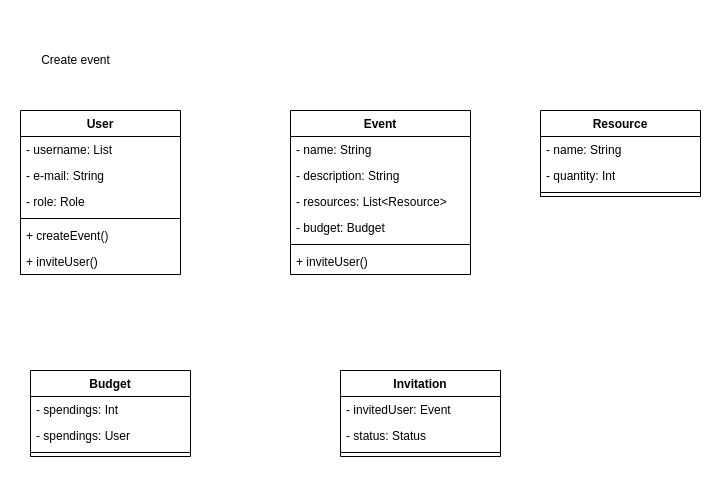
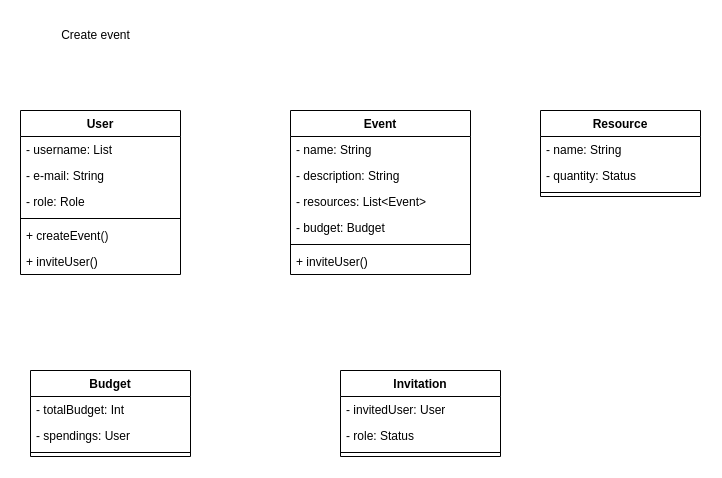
(76, 61) -> (96, 36)
(591, 177) -> (601, 177)
(381, 203) -> (371, 203)
(84, 411) -> (91, 411)
(406, 411) -> (403, 411)
(396, 437) -> (387, 437)
